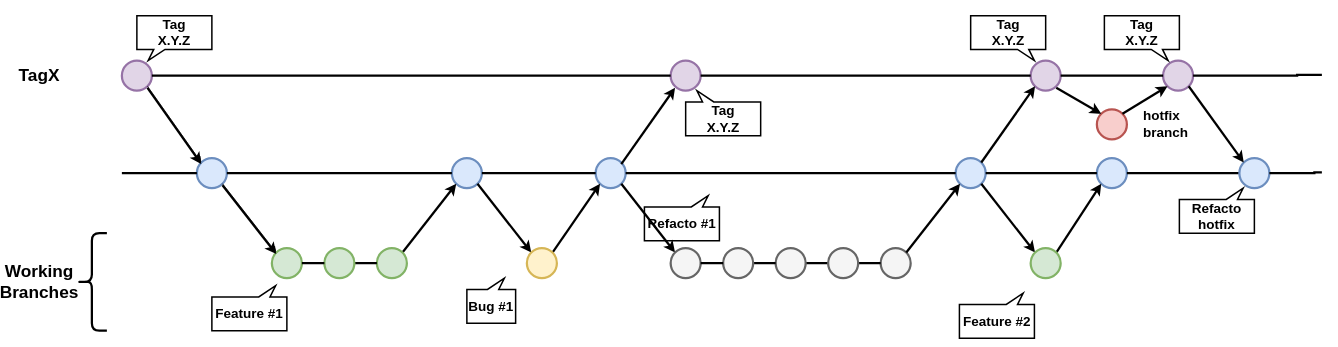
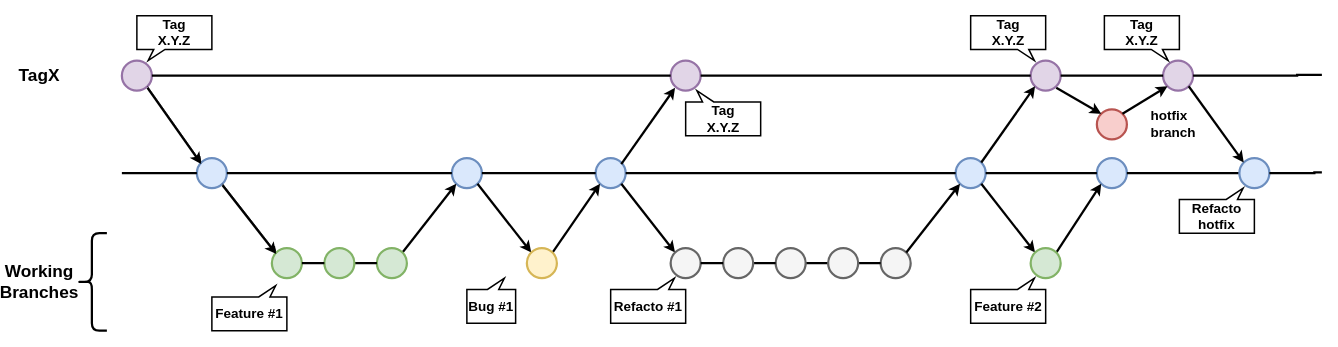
(1166, 124) -> (1173, 124)
(682, 218) -> (648, 300)
(997, 315) -> (1008, 300)
